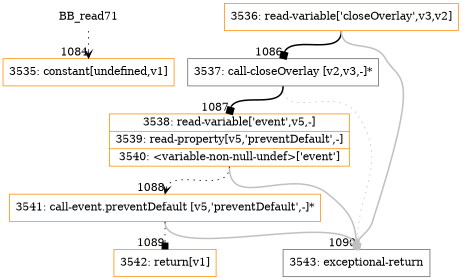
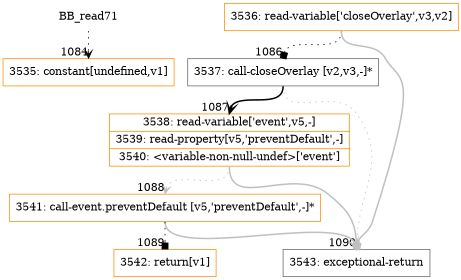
(316, 45) -> (316, 45)
(260, 100) -> (260, 100)
(201, 180) -> (201, 180)
